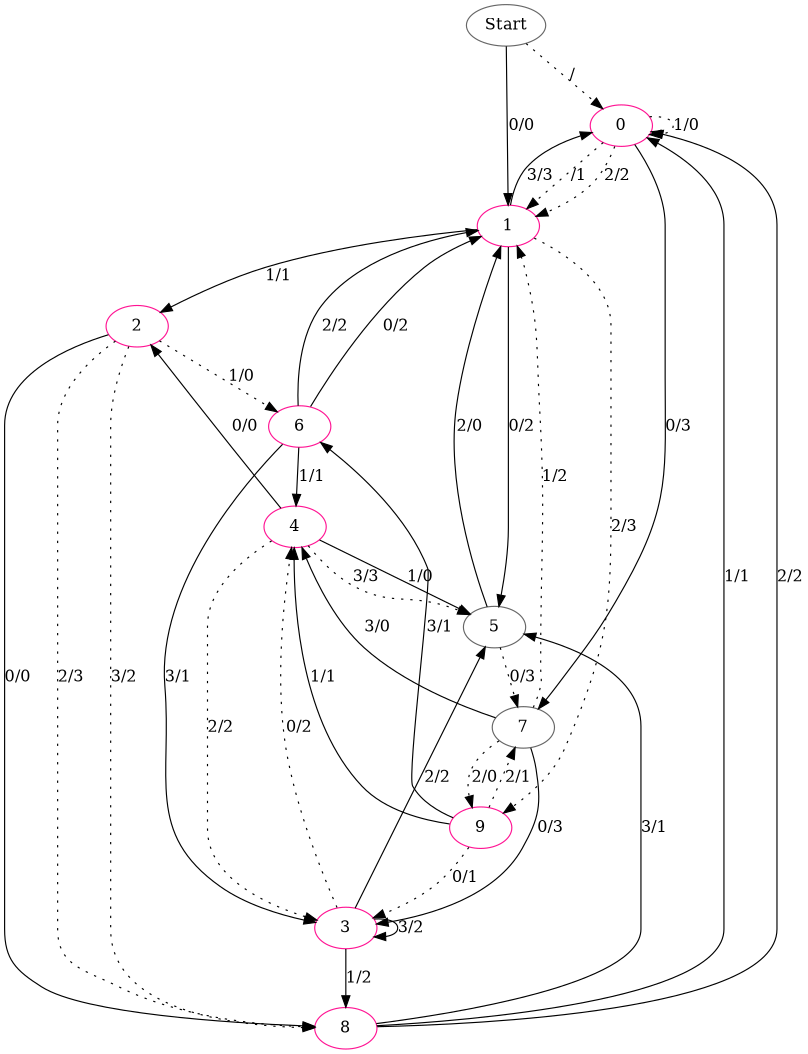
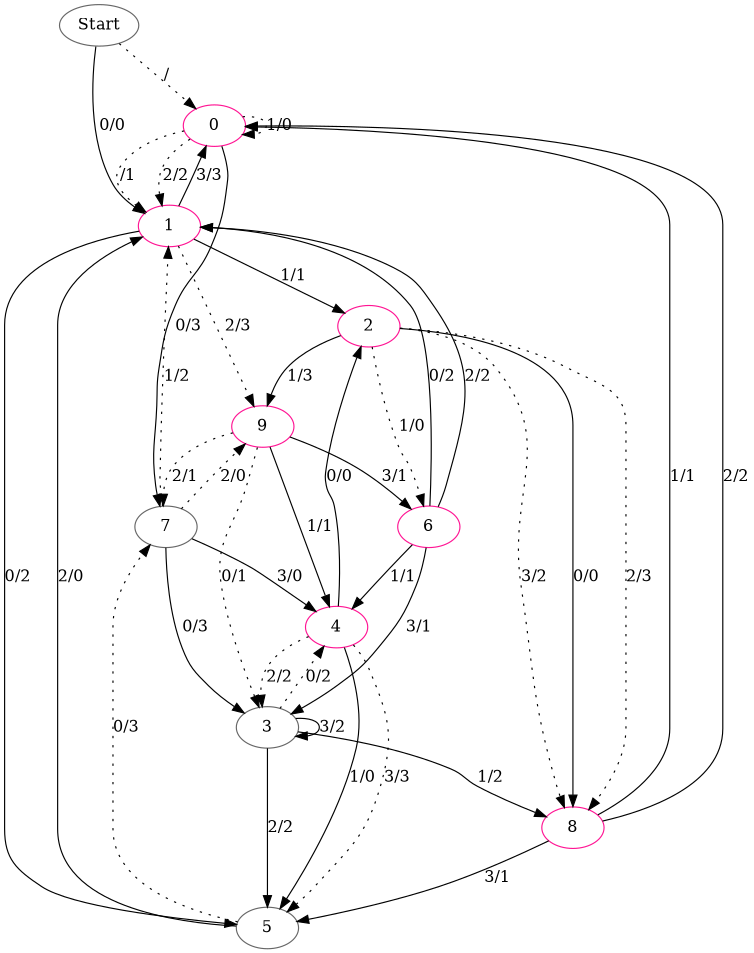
none -> (299, 357)
(346, 928) -> (267, 727)
